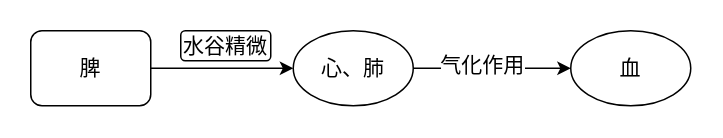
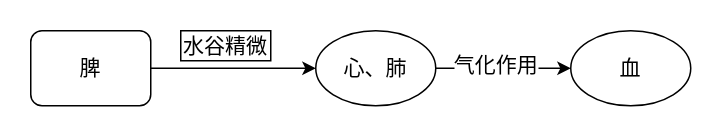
(226, 46) -> (226, 46)
(353, 68) -> (376, 68)
